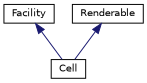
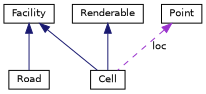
none -> (182, 14)
none -> (29, 80)
